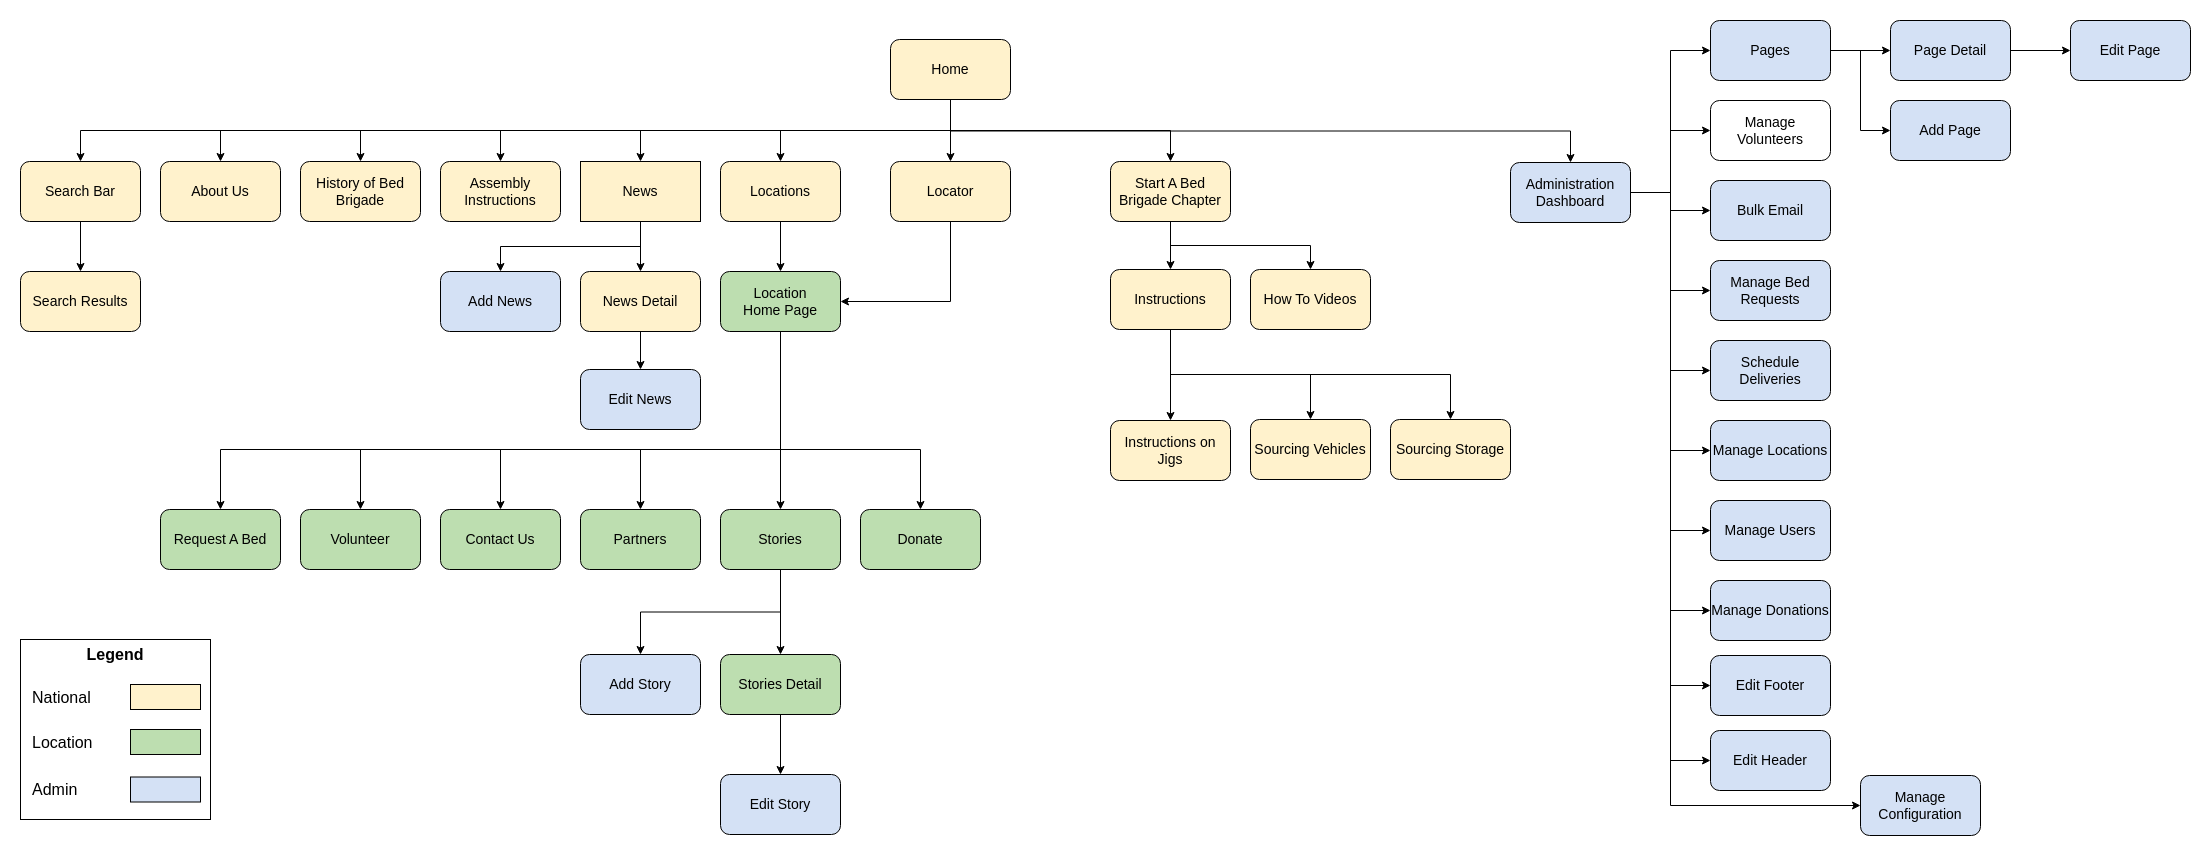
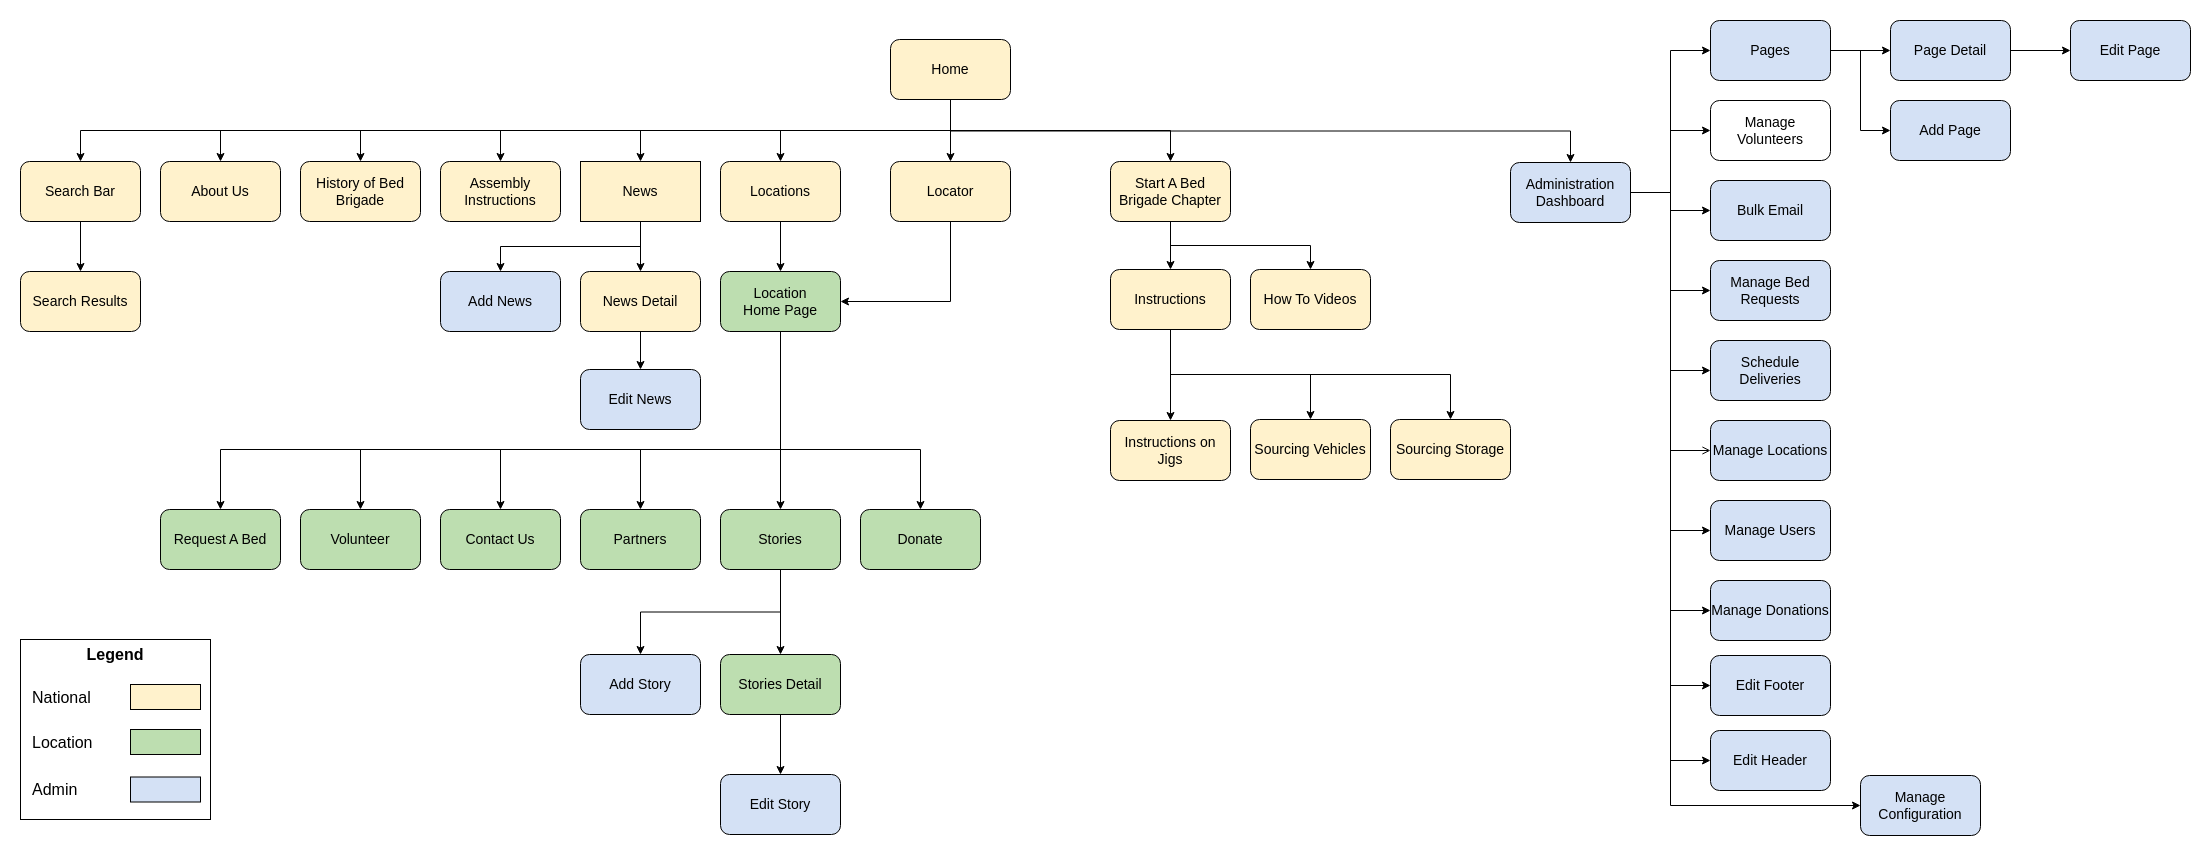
(1702, 451) -> (1704, 451)
